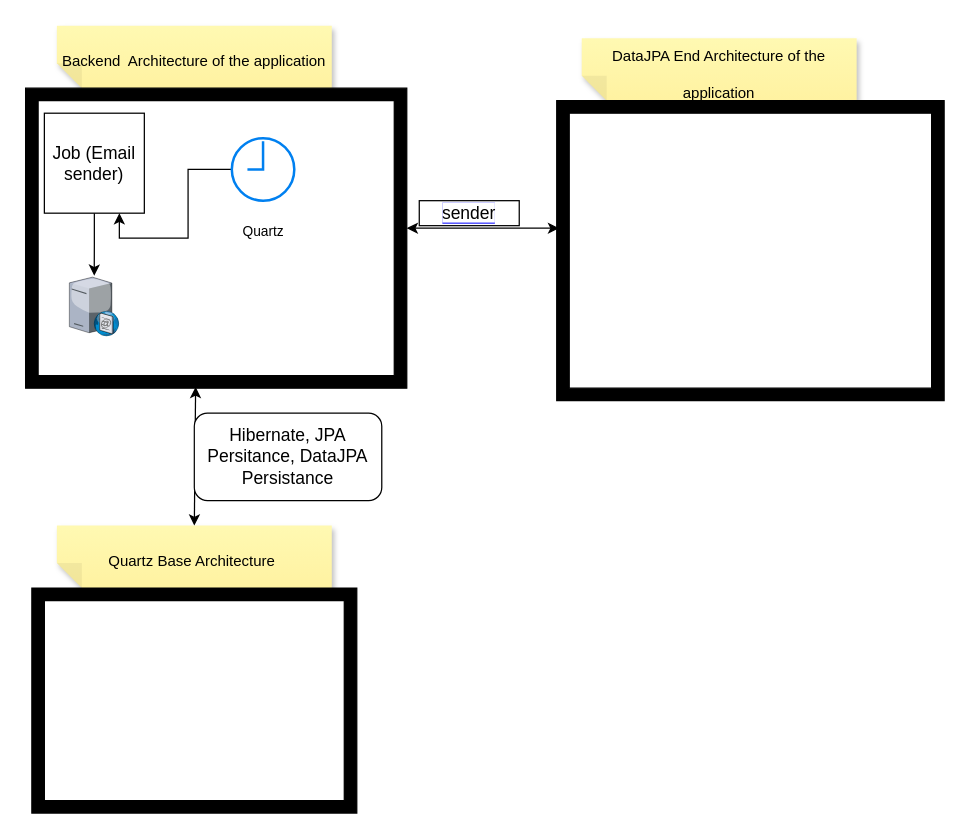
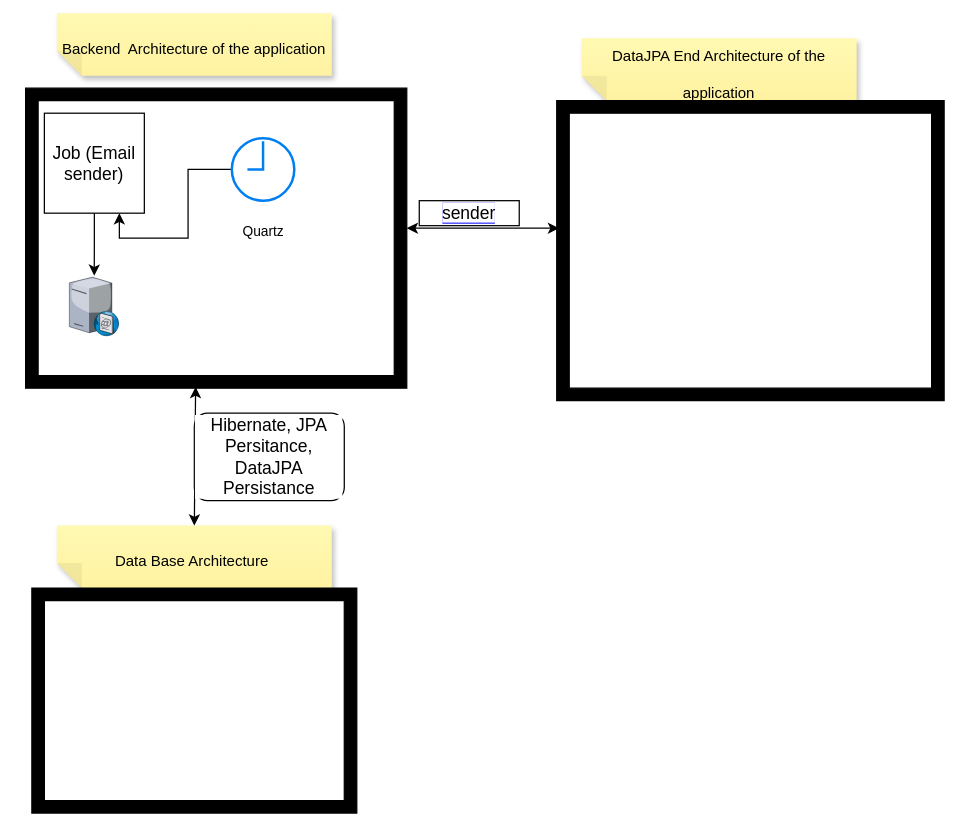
(194, 57) -> (194, 44)
(288, 457) -> (269, 457)
(194, 557) -> (194, 557)
